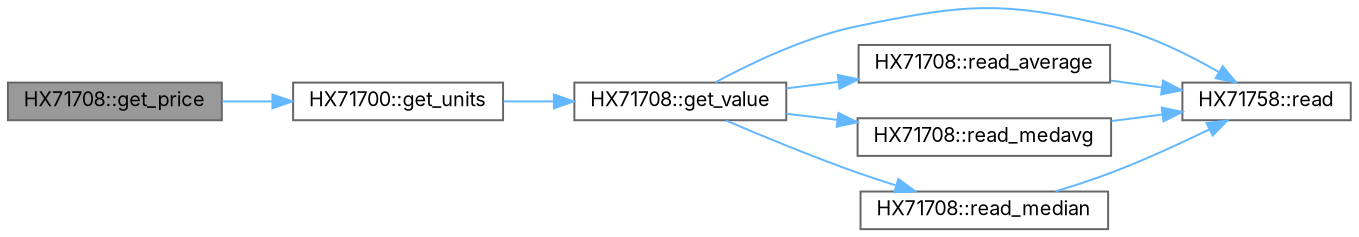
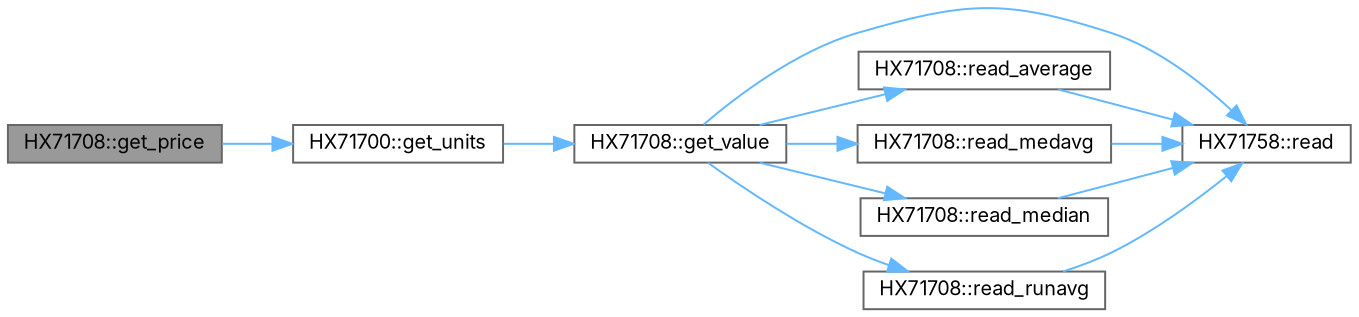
none -> (984, 290)
